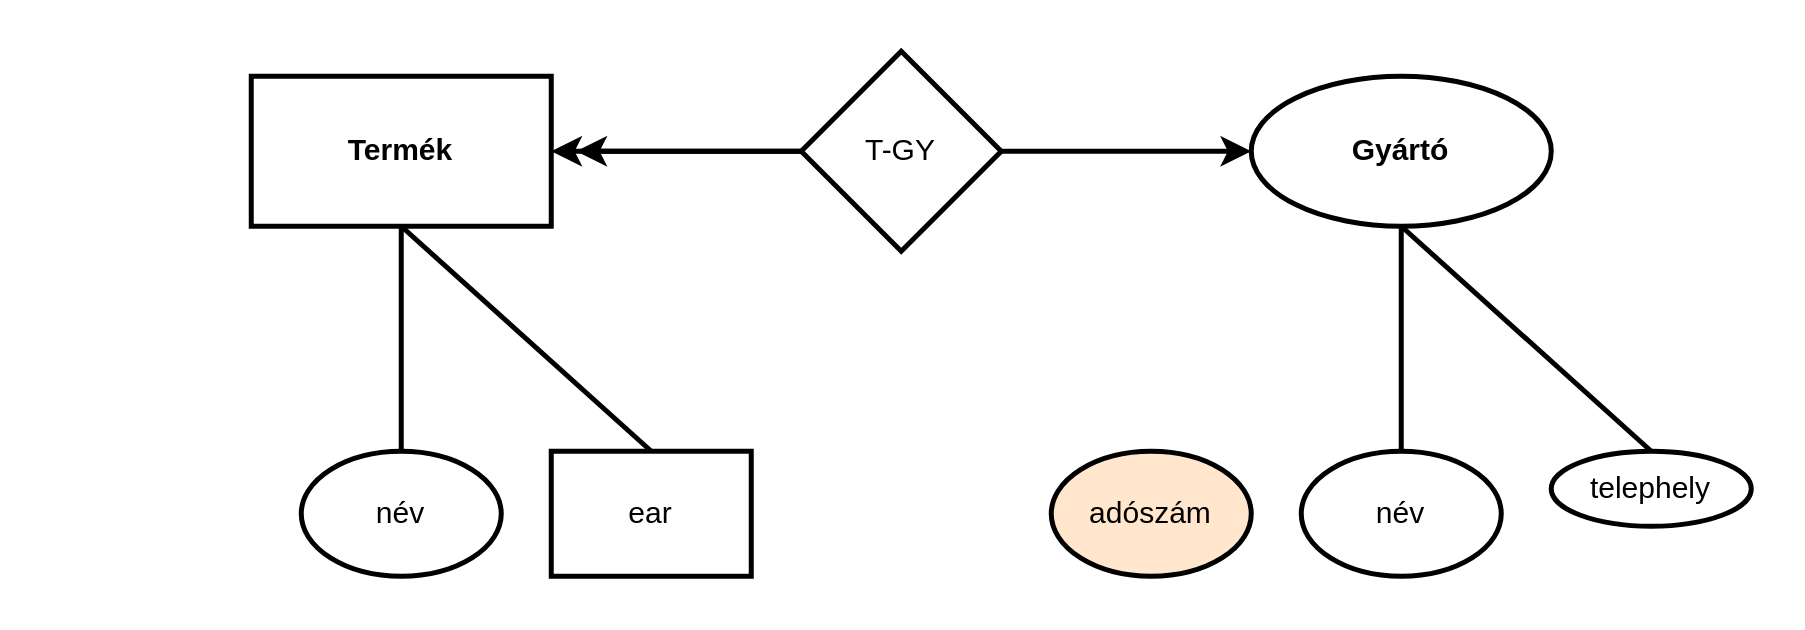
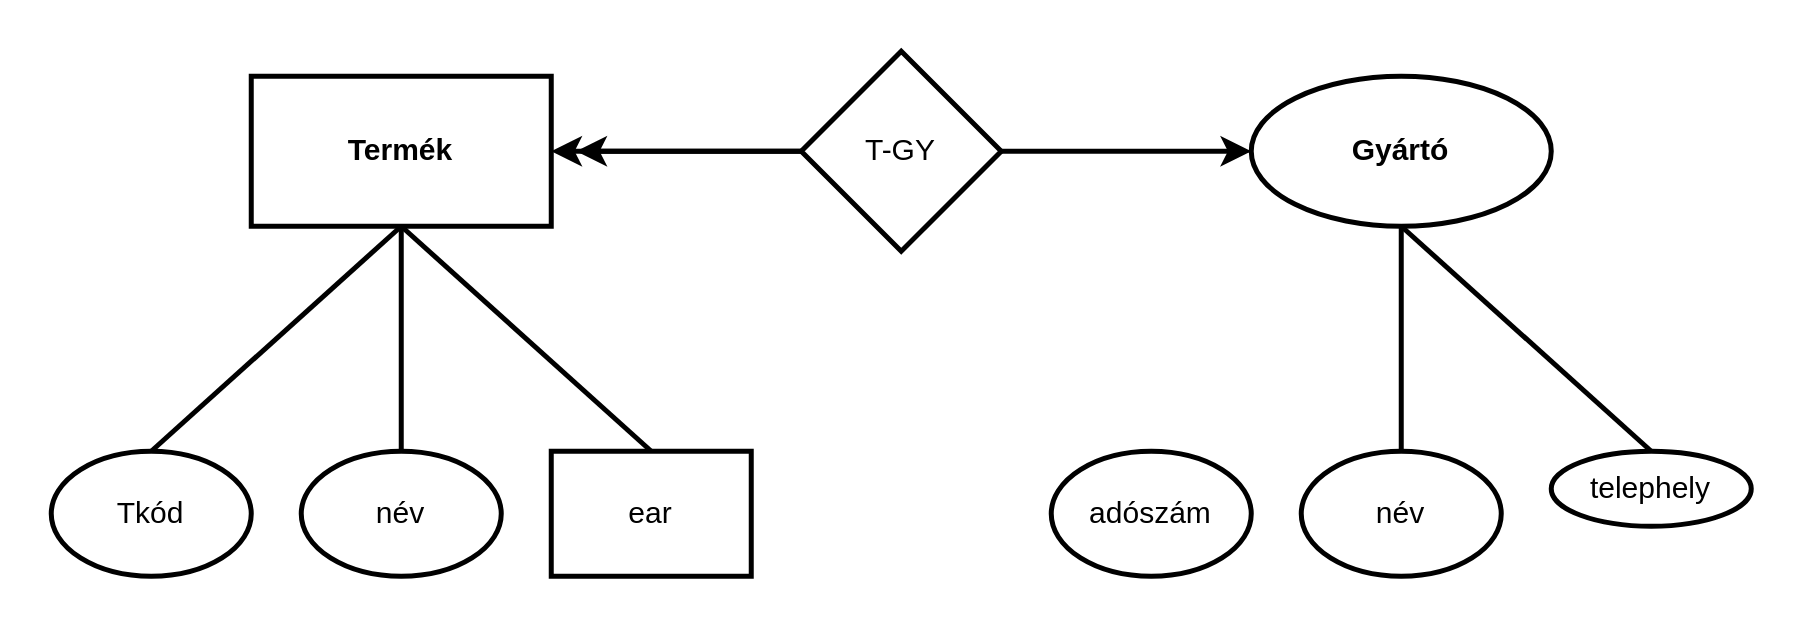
none -> (273, 341)
none -> (151, 514)
(1151, 514) -> (1151, 514)
